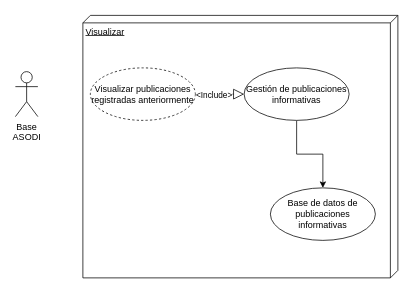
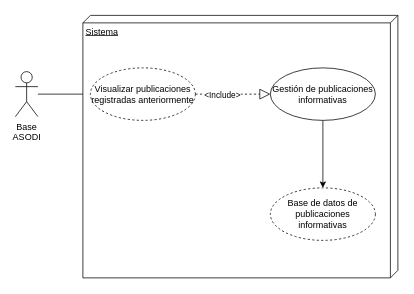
(108, 32) -> (102, 32)
none -> (60, 94)
(297, 94) -> (323, 94)
(323, 214) -> (323, 214)
